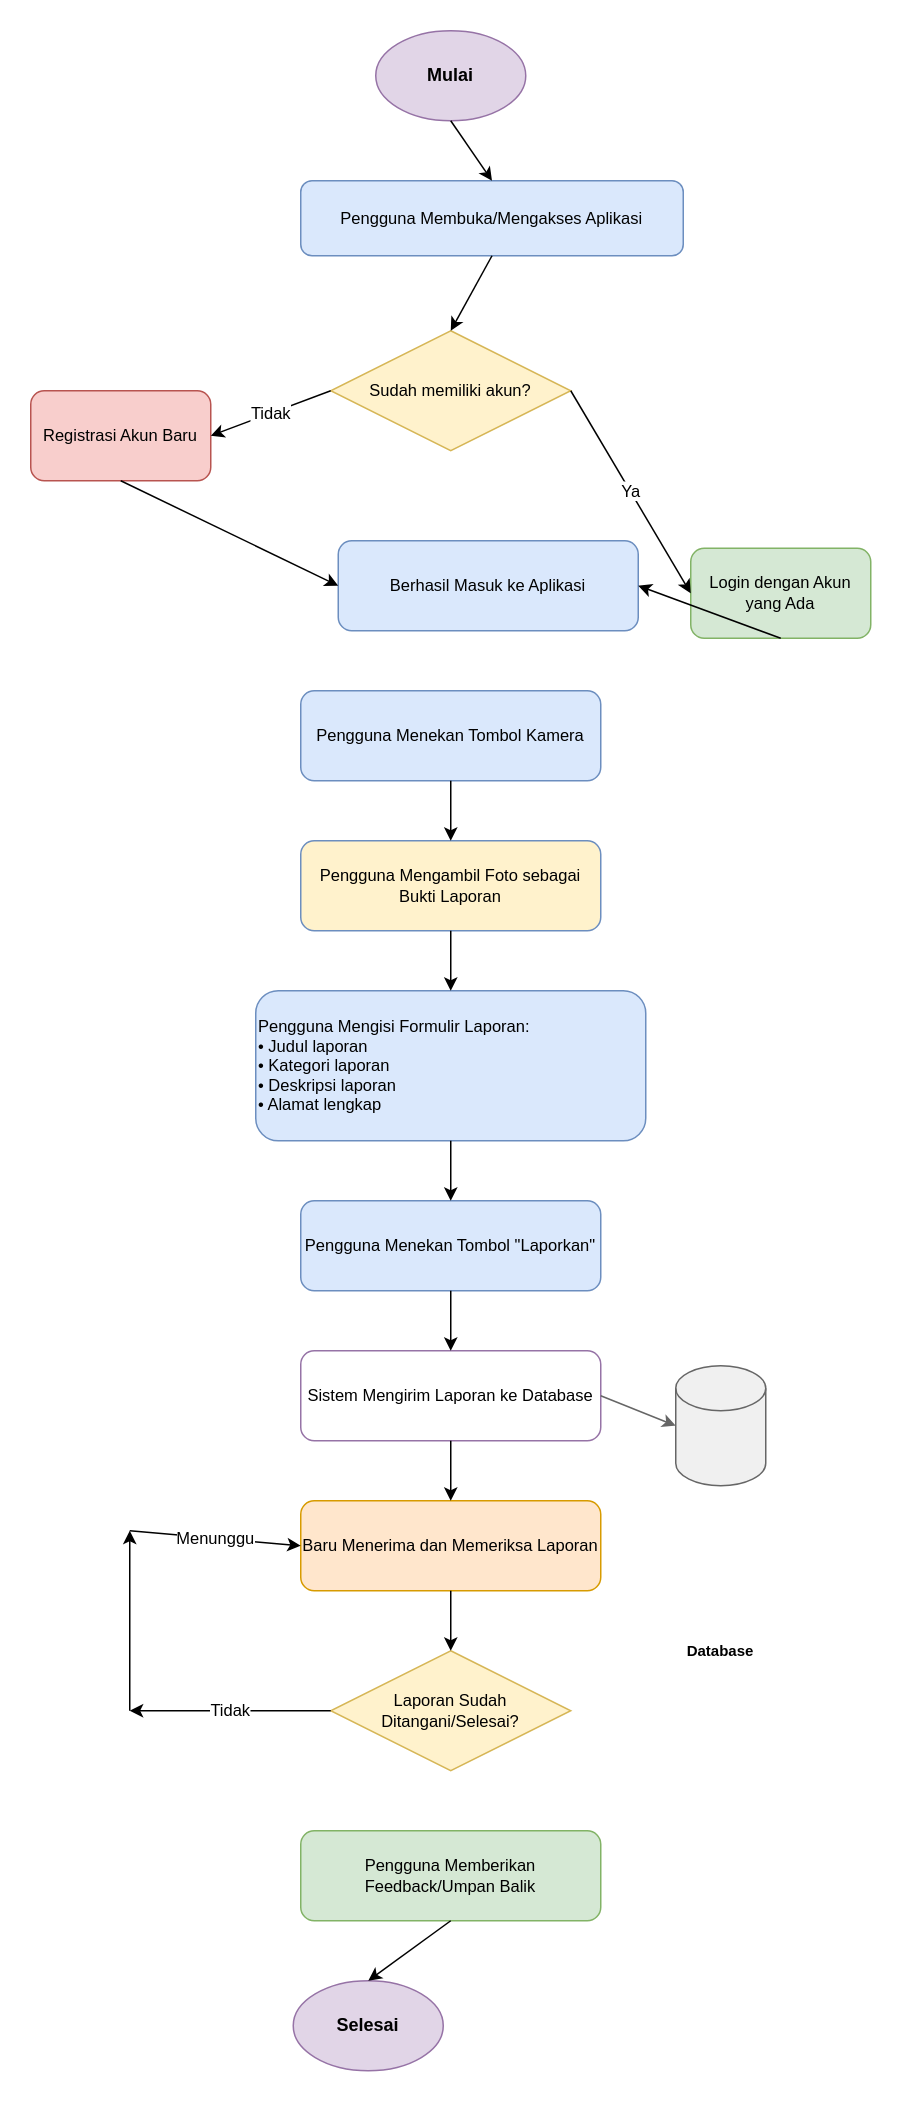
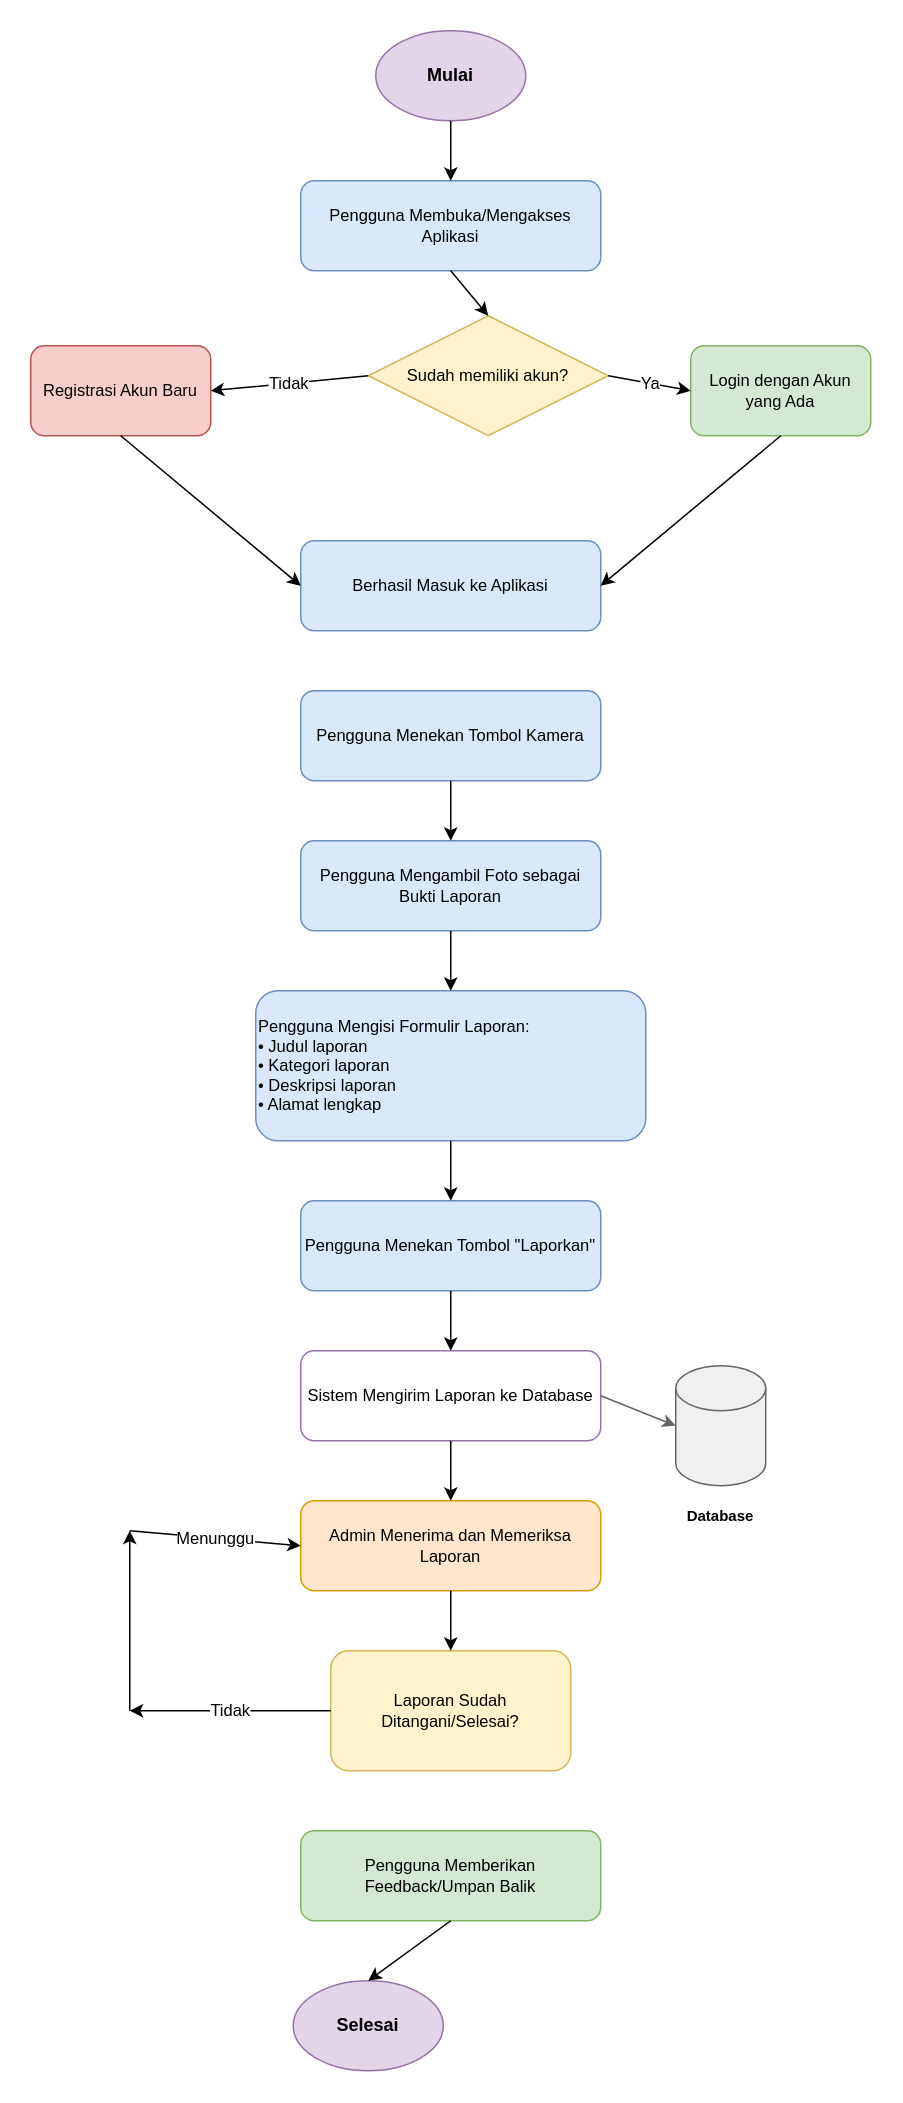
(492, 218) -> (451, 226)
(451, 391) -> (488, 376)
(121, 436) -> (121, 391)
(488, 586) -> (451, 586)
(781, 593) -> (781, 391)
(451, 886) -> (451, 886)
(451, 1546) -> (451, 1546)
(721, 1651) -> (721, 1516)
(451, 1711) -> (451, 1711)
